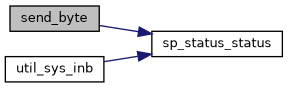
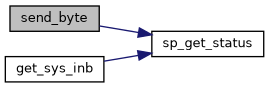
(217, 44) -> (208, 44)
(55, 69) -> (55, 69)
